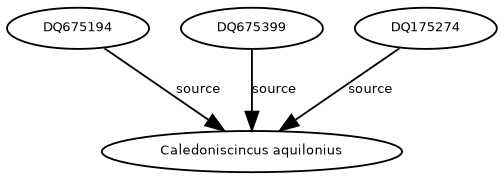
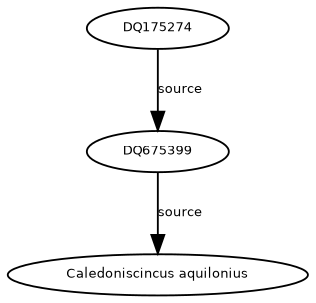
(78, 28) -> none
(348, 84) -> (158, 80)
